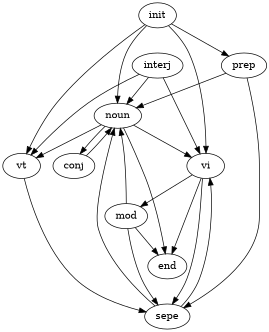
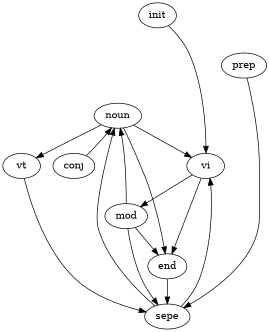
(197, 38) -> none
(124, 58) -> none
(158, 66) -> none
(79, 79) -> none
(184, 89) -> none
(95, 137) -> none
(197, 240) -> (167, 288)
